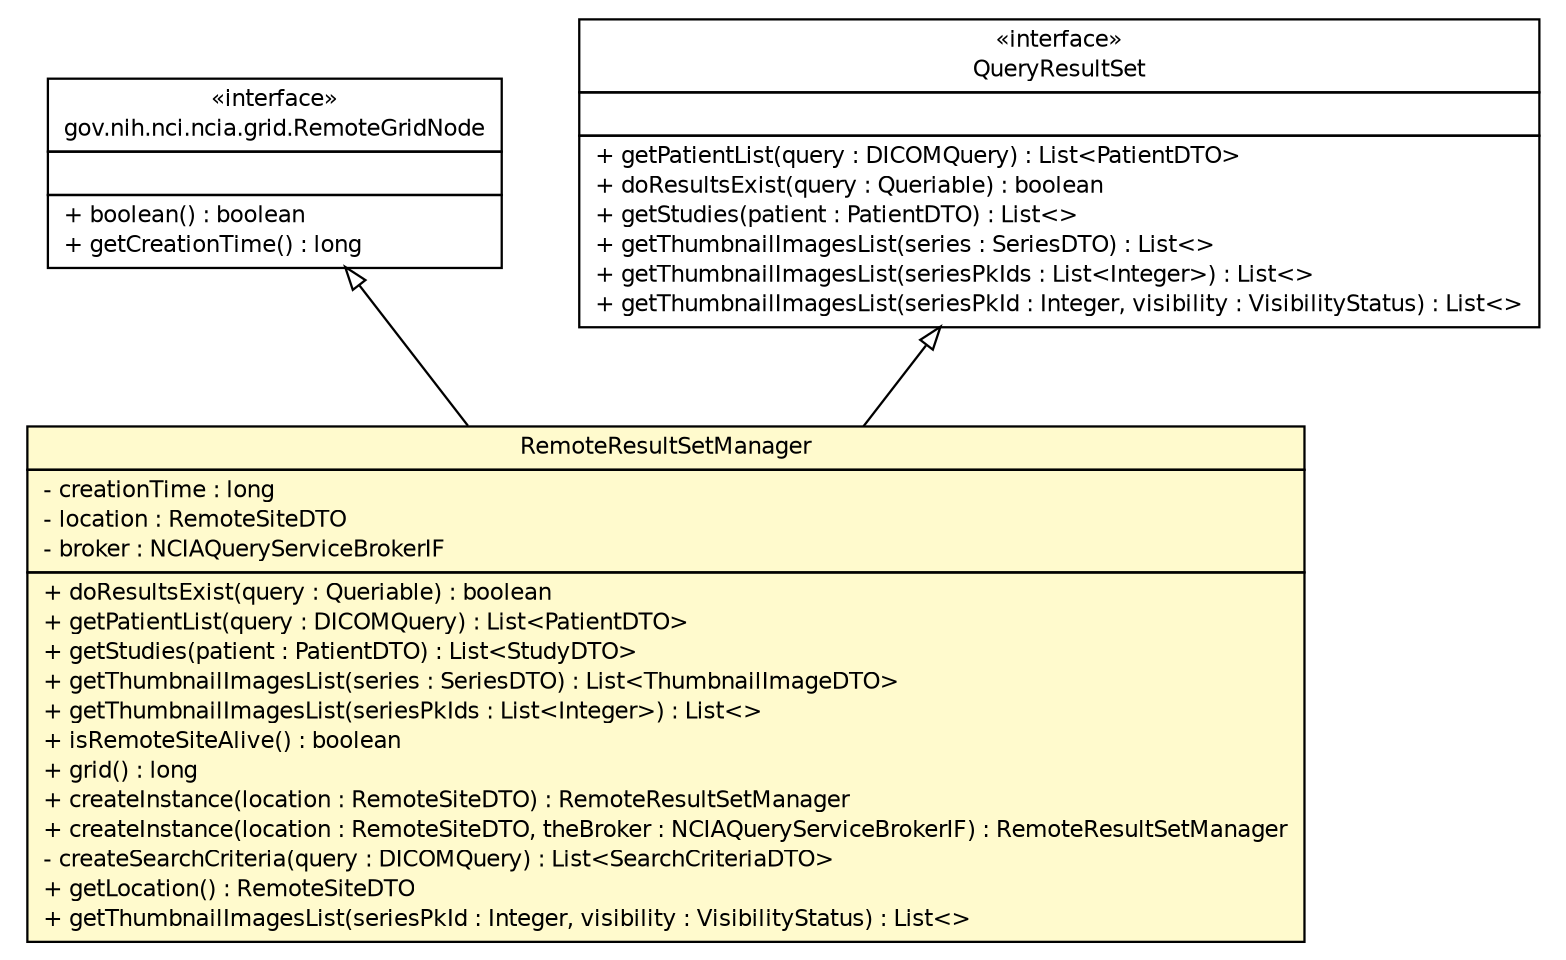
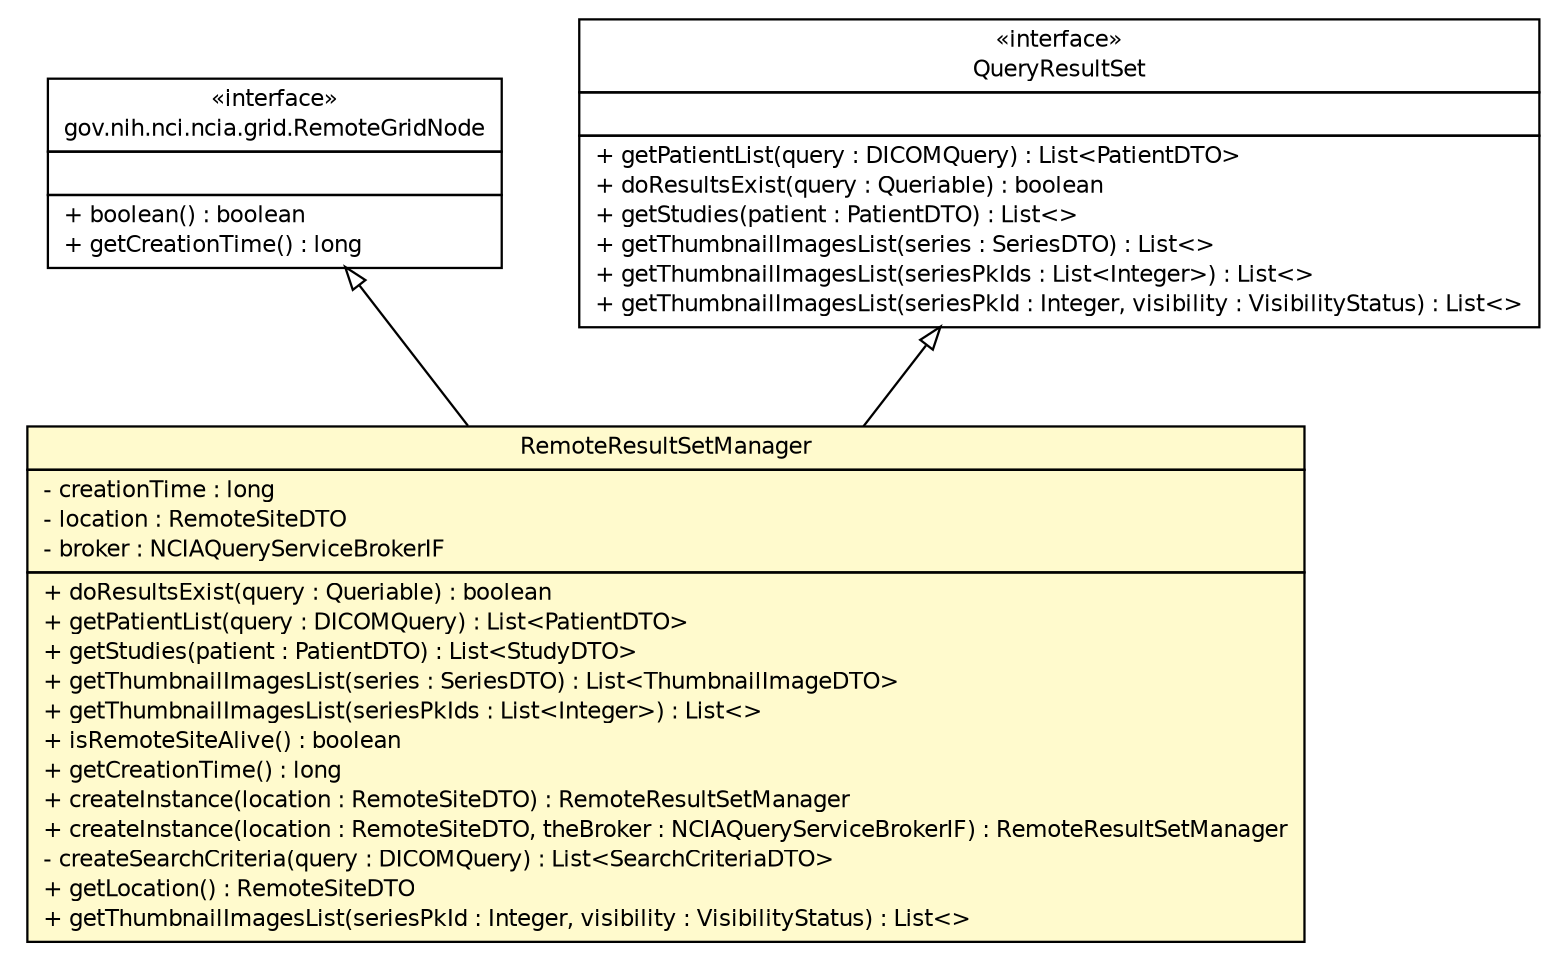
(121, 771) -> (193, 771)
